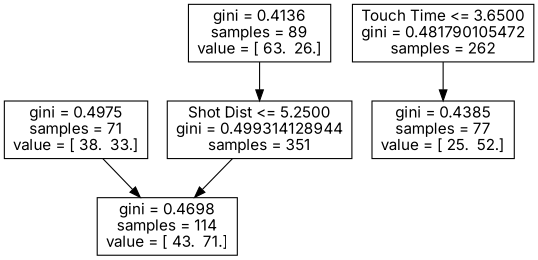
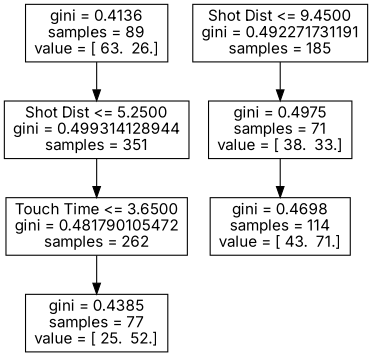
none -> (280, 33)
(217, 174) -> (97, 173)
